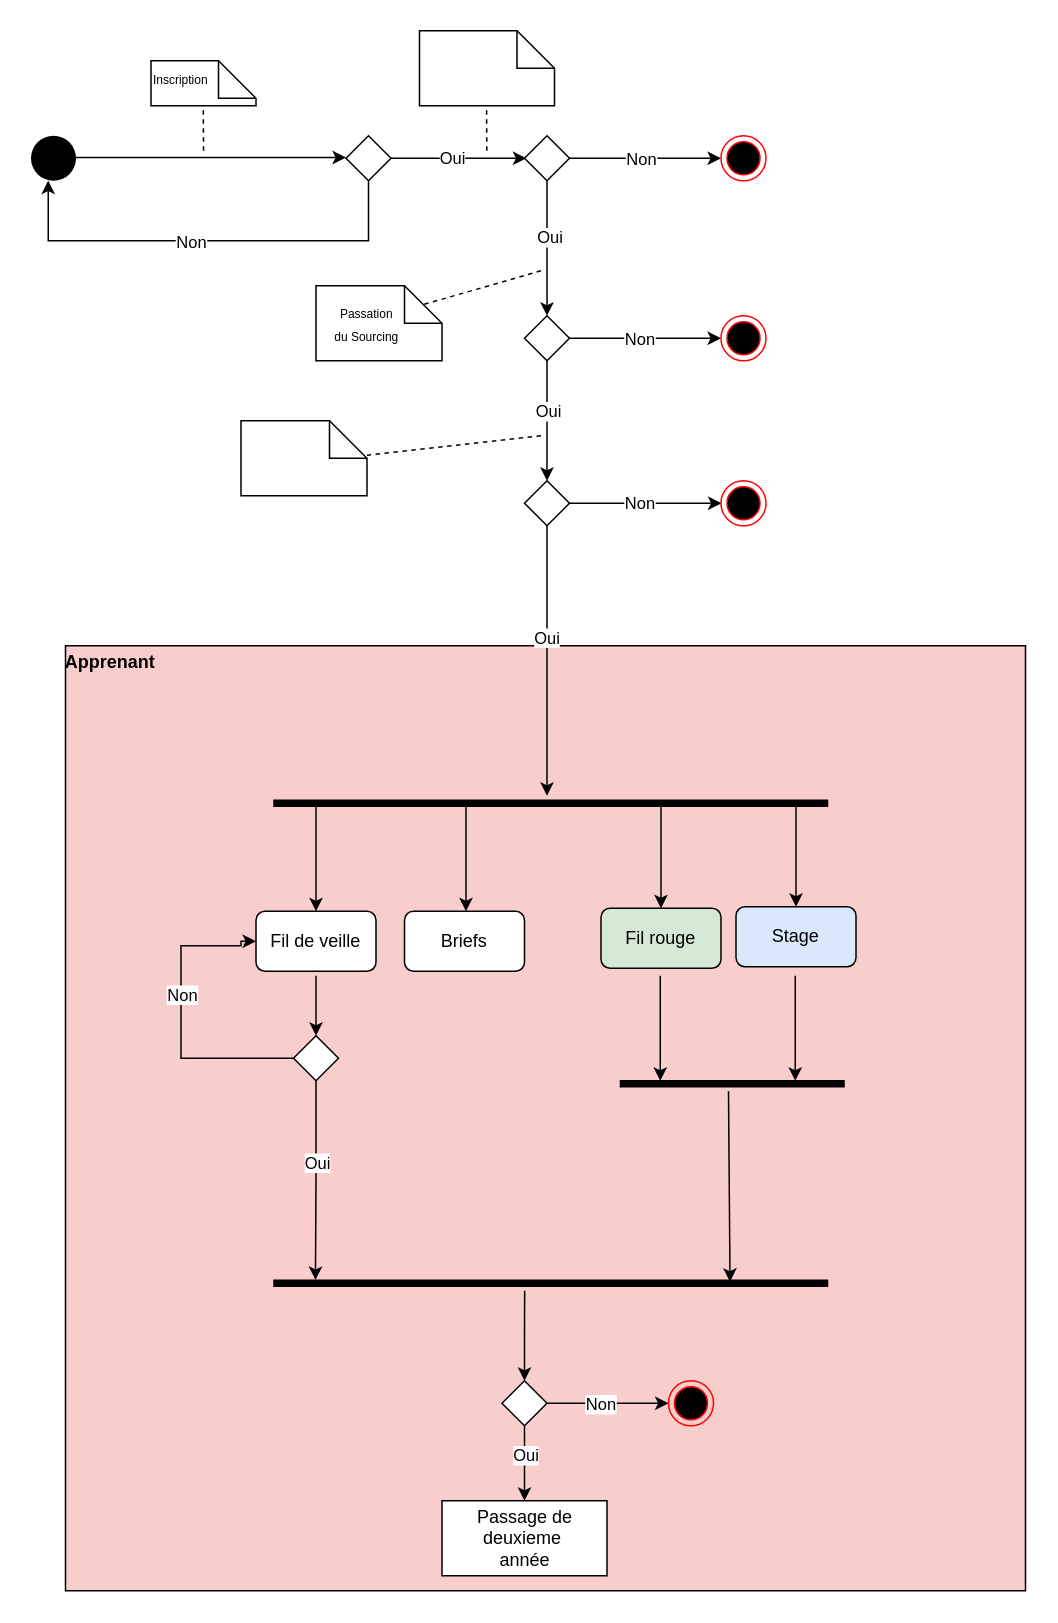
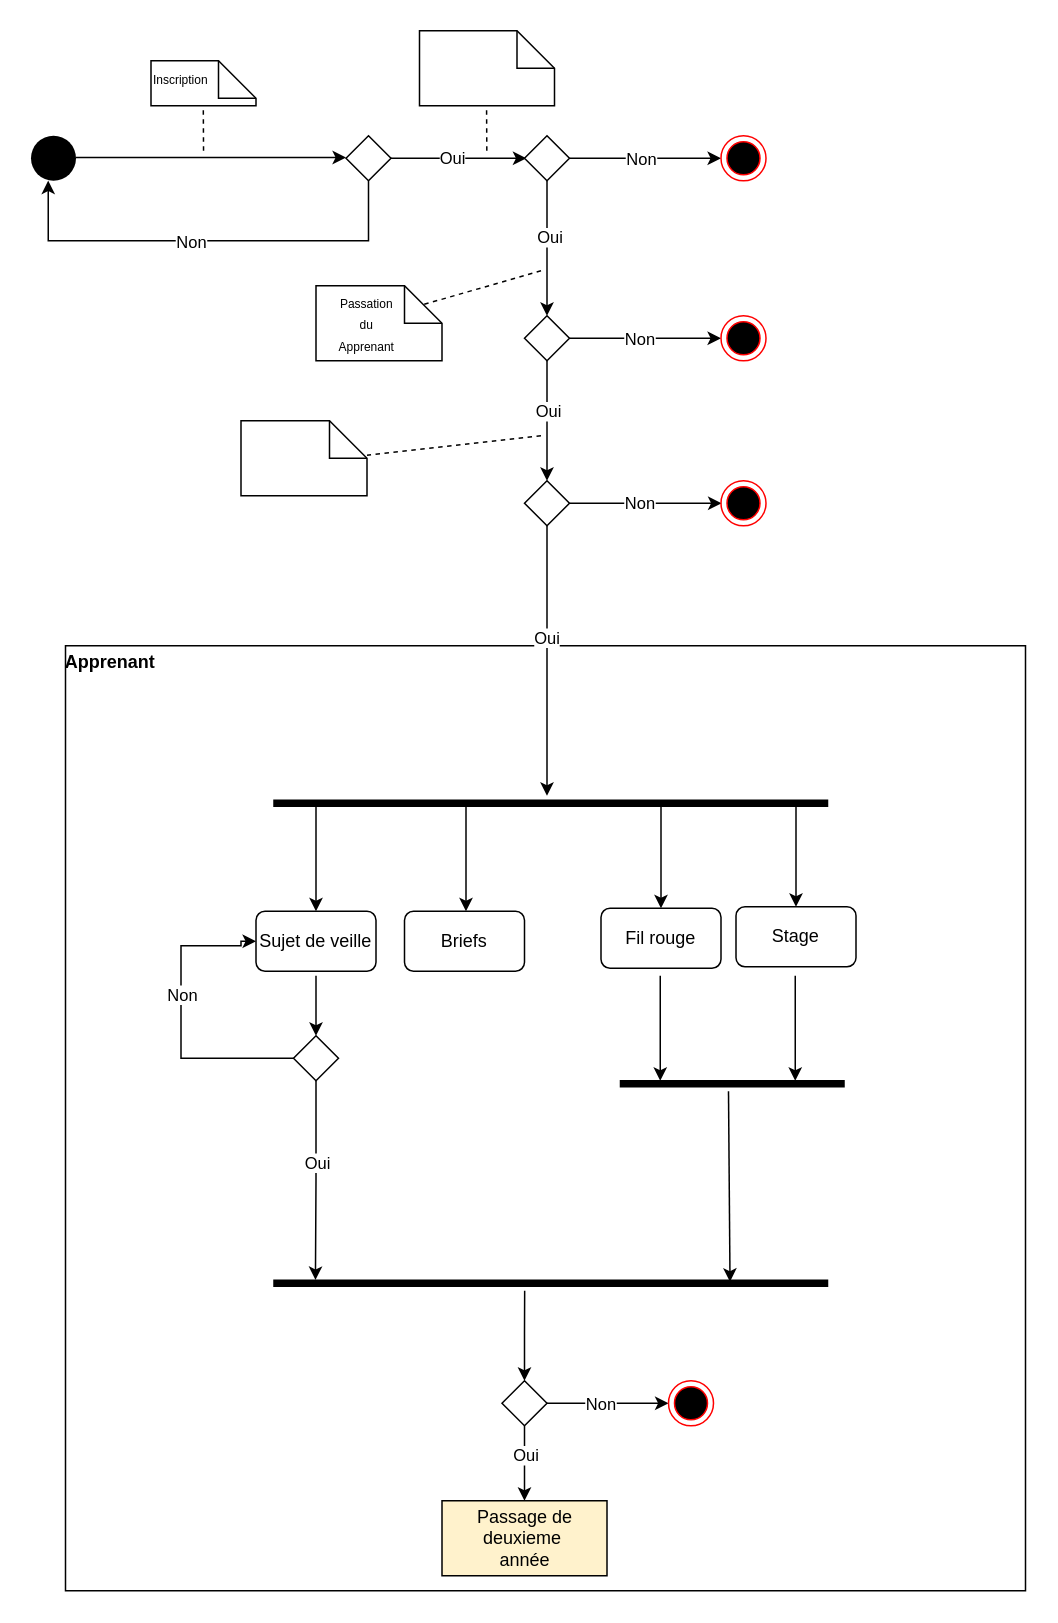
(367, 323) -> (367, 323)
(796, 937) -> (796, 937)
(661, 938) -> (661, 938)
(316, 941) -> (316, 941)
(545, 1118) -> (545, 1118)
(524, 1538) -> (524, 1538)
